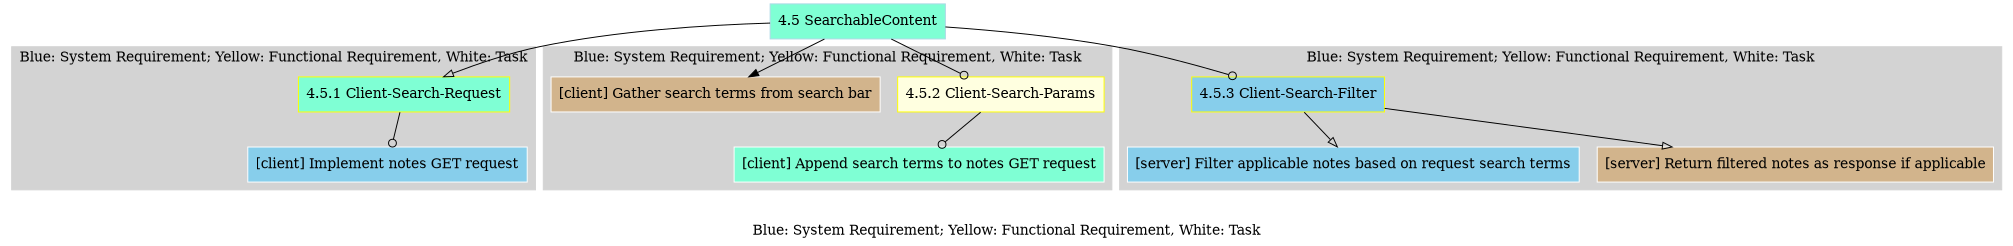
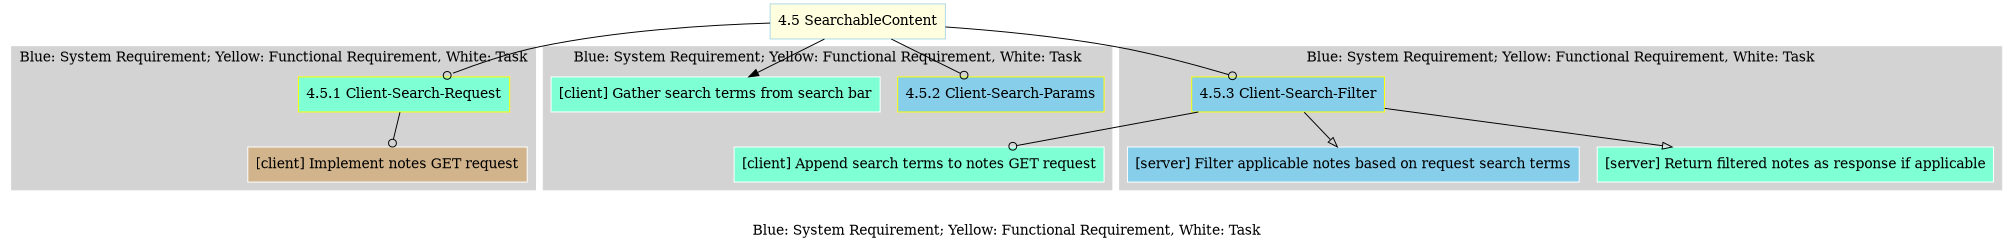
(858, 21) -> (858, 21)
(609, 35) -> (609, 35)
(716, 94) -> (716, 94)
(1001, 94) -> (1001, 94)
(963, 127) -> (1103, 130)
(387, 165) -> (387, 165)
(1795, 165) -> (1795, 165)
